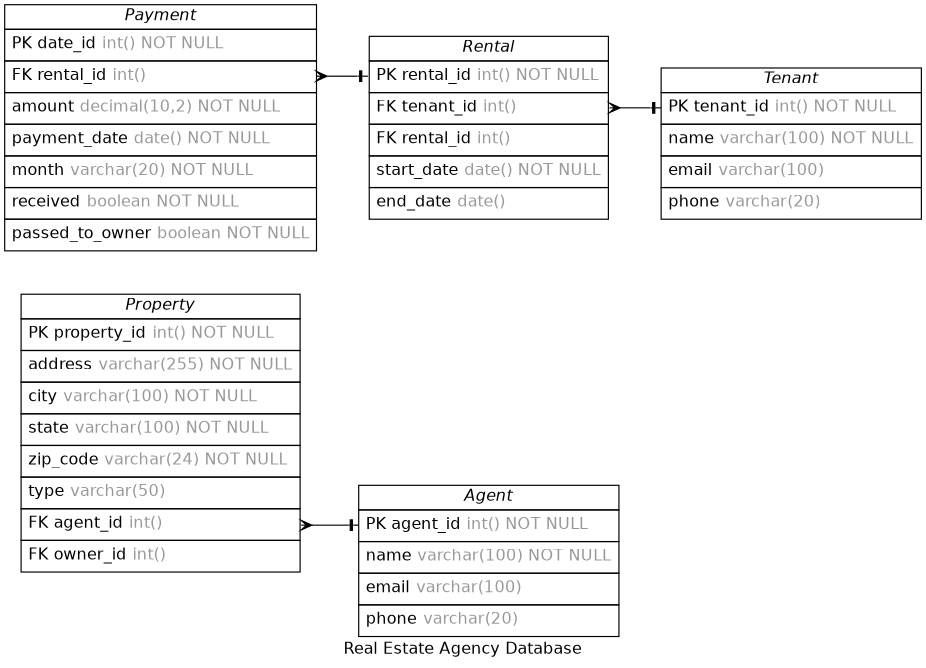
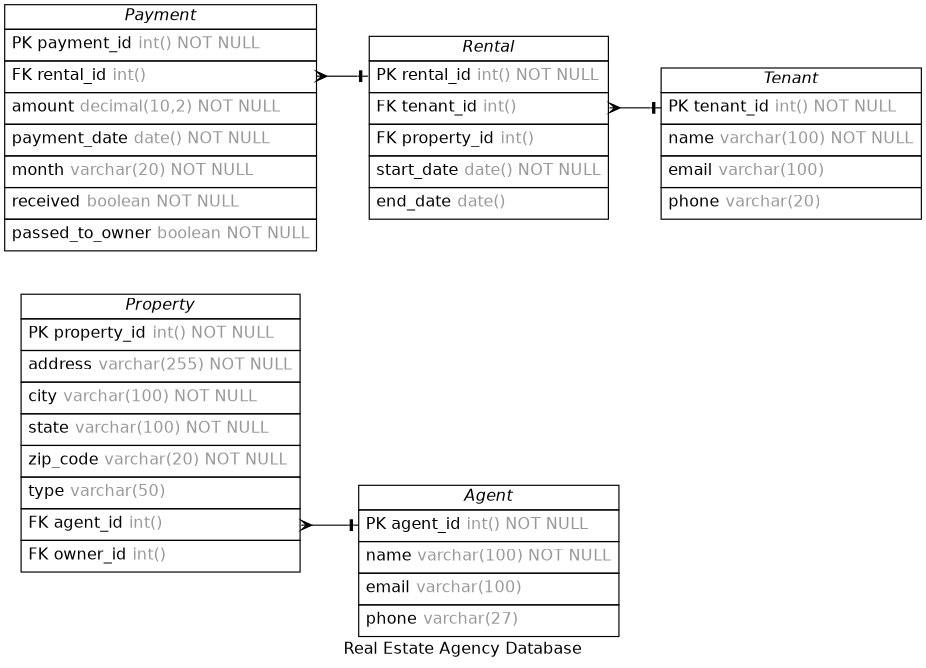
(57, 43) -> (75, 43)
(427, 138) -> (438, 138)
(196, 460) -> (196, 460)
(471, 619) -> (471, 619)
